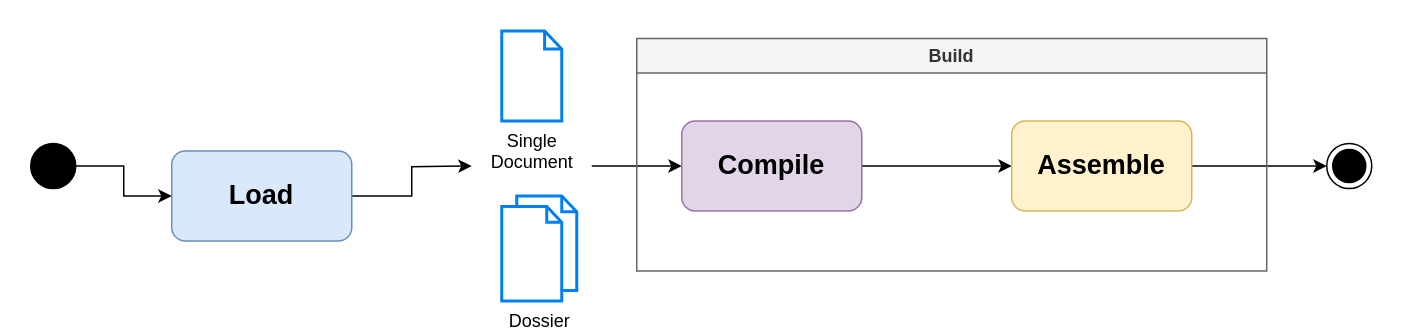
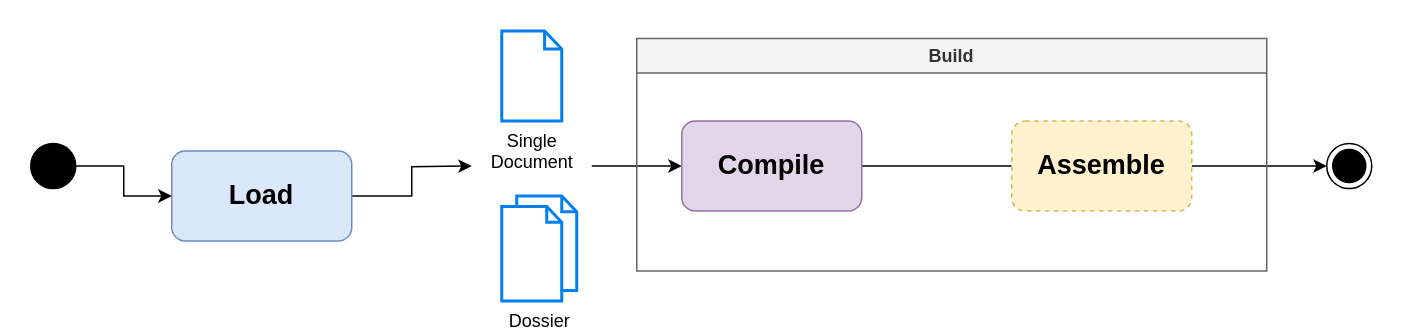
(1000, 166) -> (1005, 166)
(1102, 166) -> (1102, 166)
